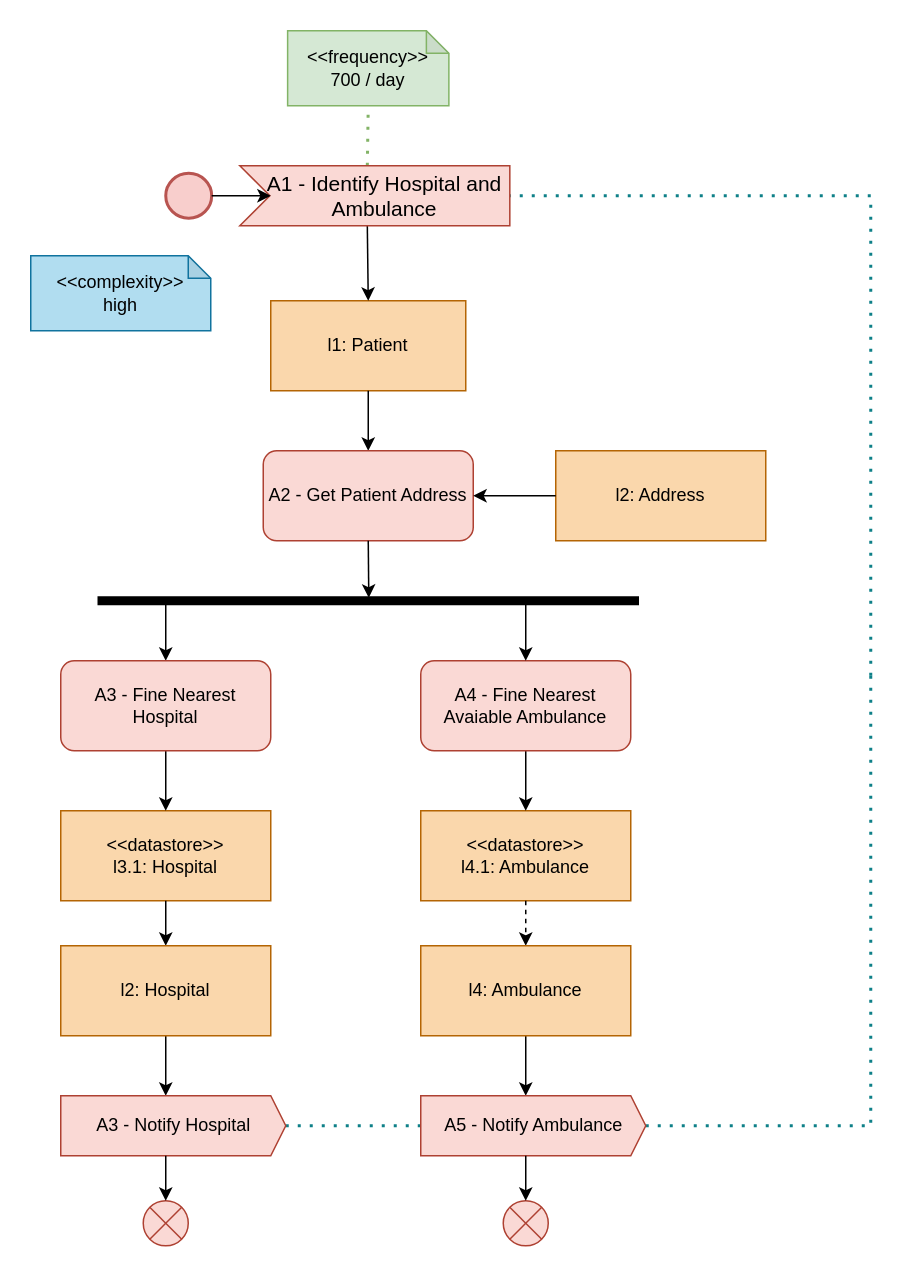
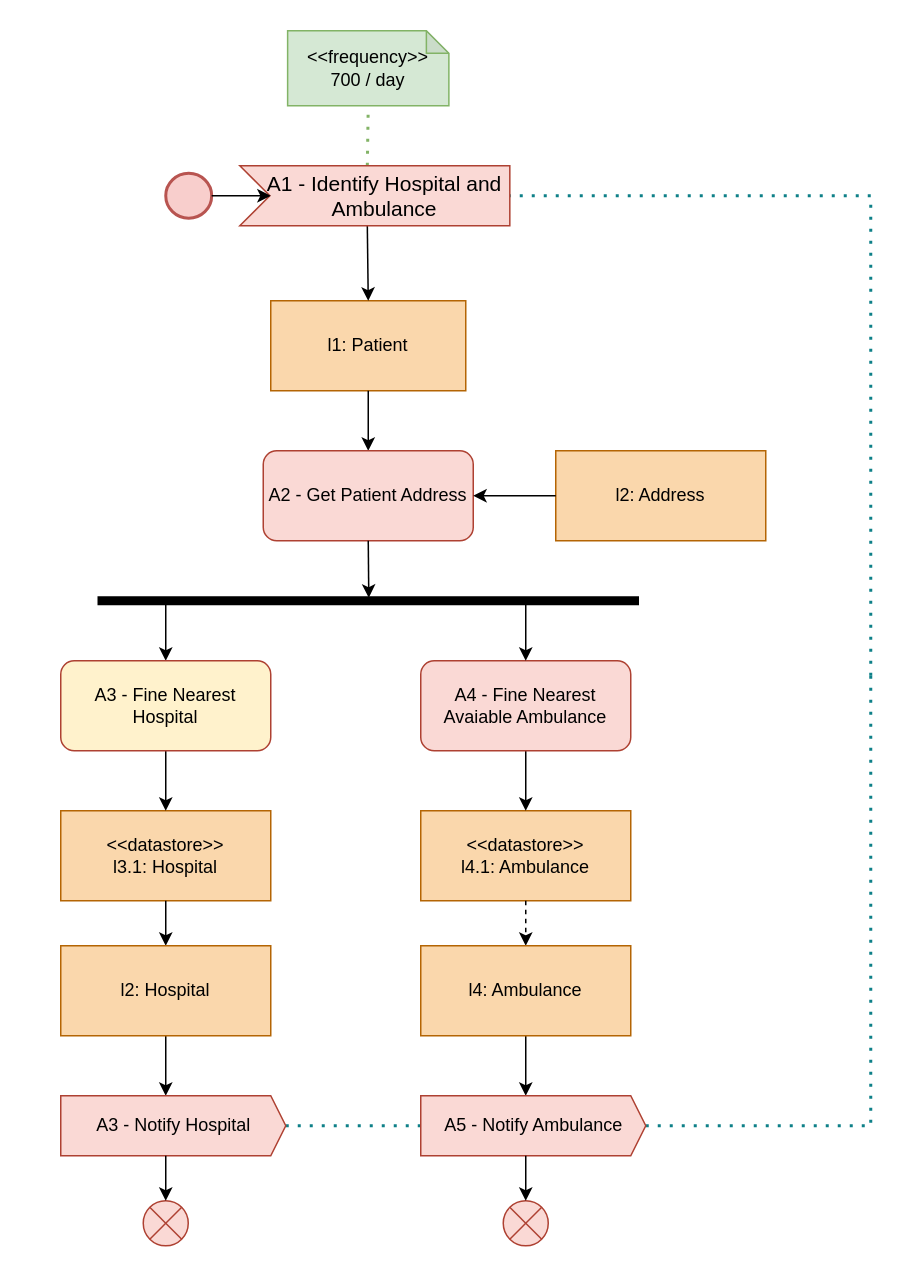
(121, 293) -> none
(166, 706) -> (166, 706)
